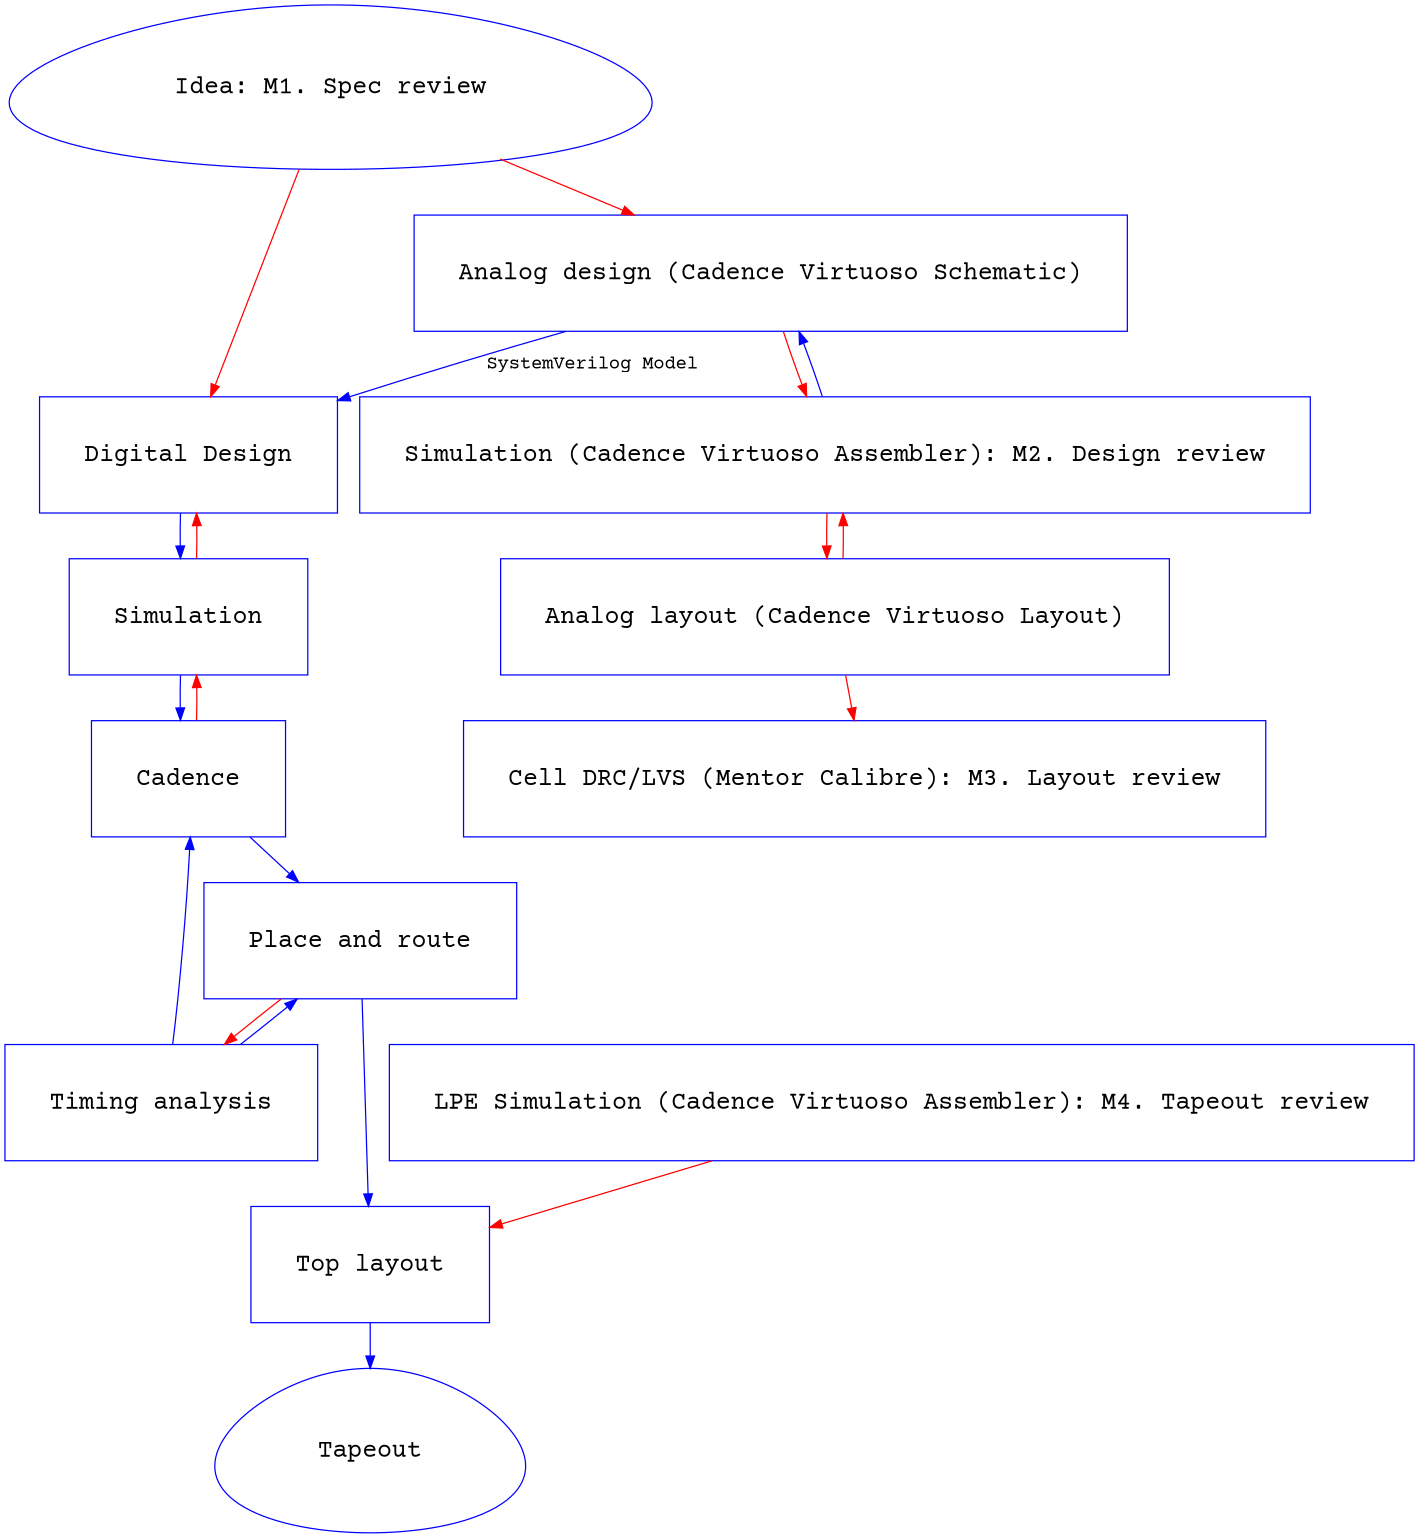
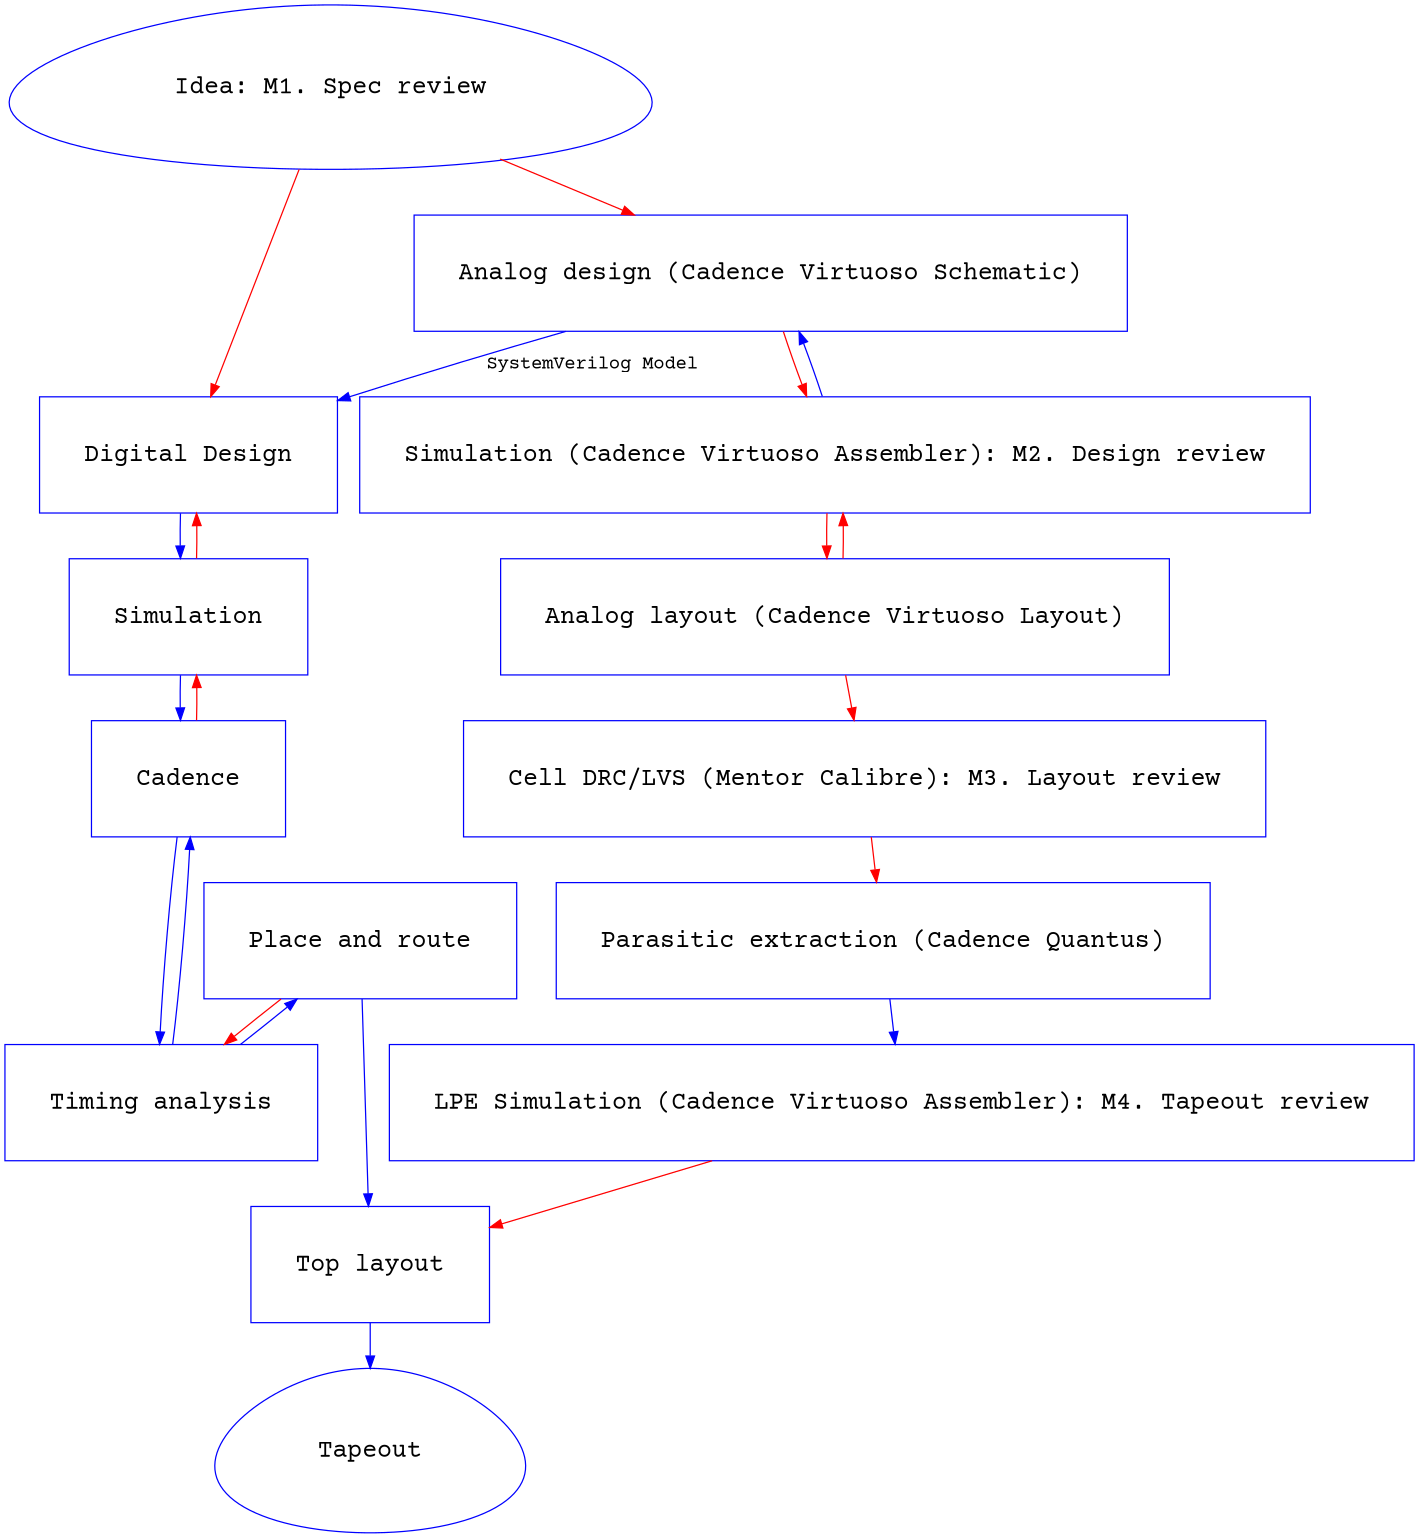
(270, 855) -> (167, 934)
none -> (883, 941)
